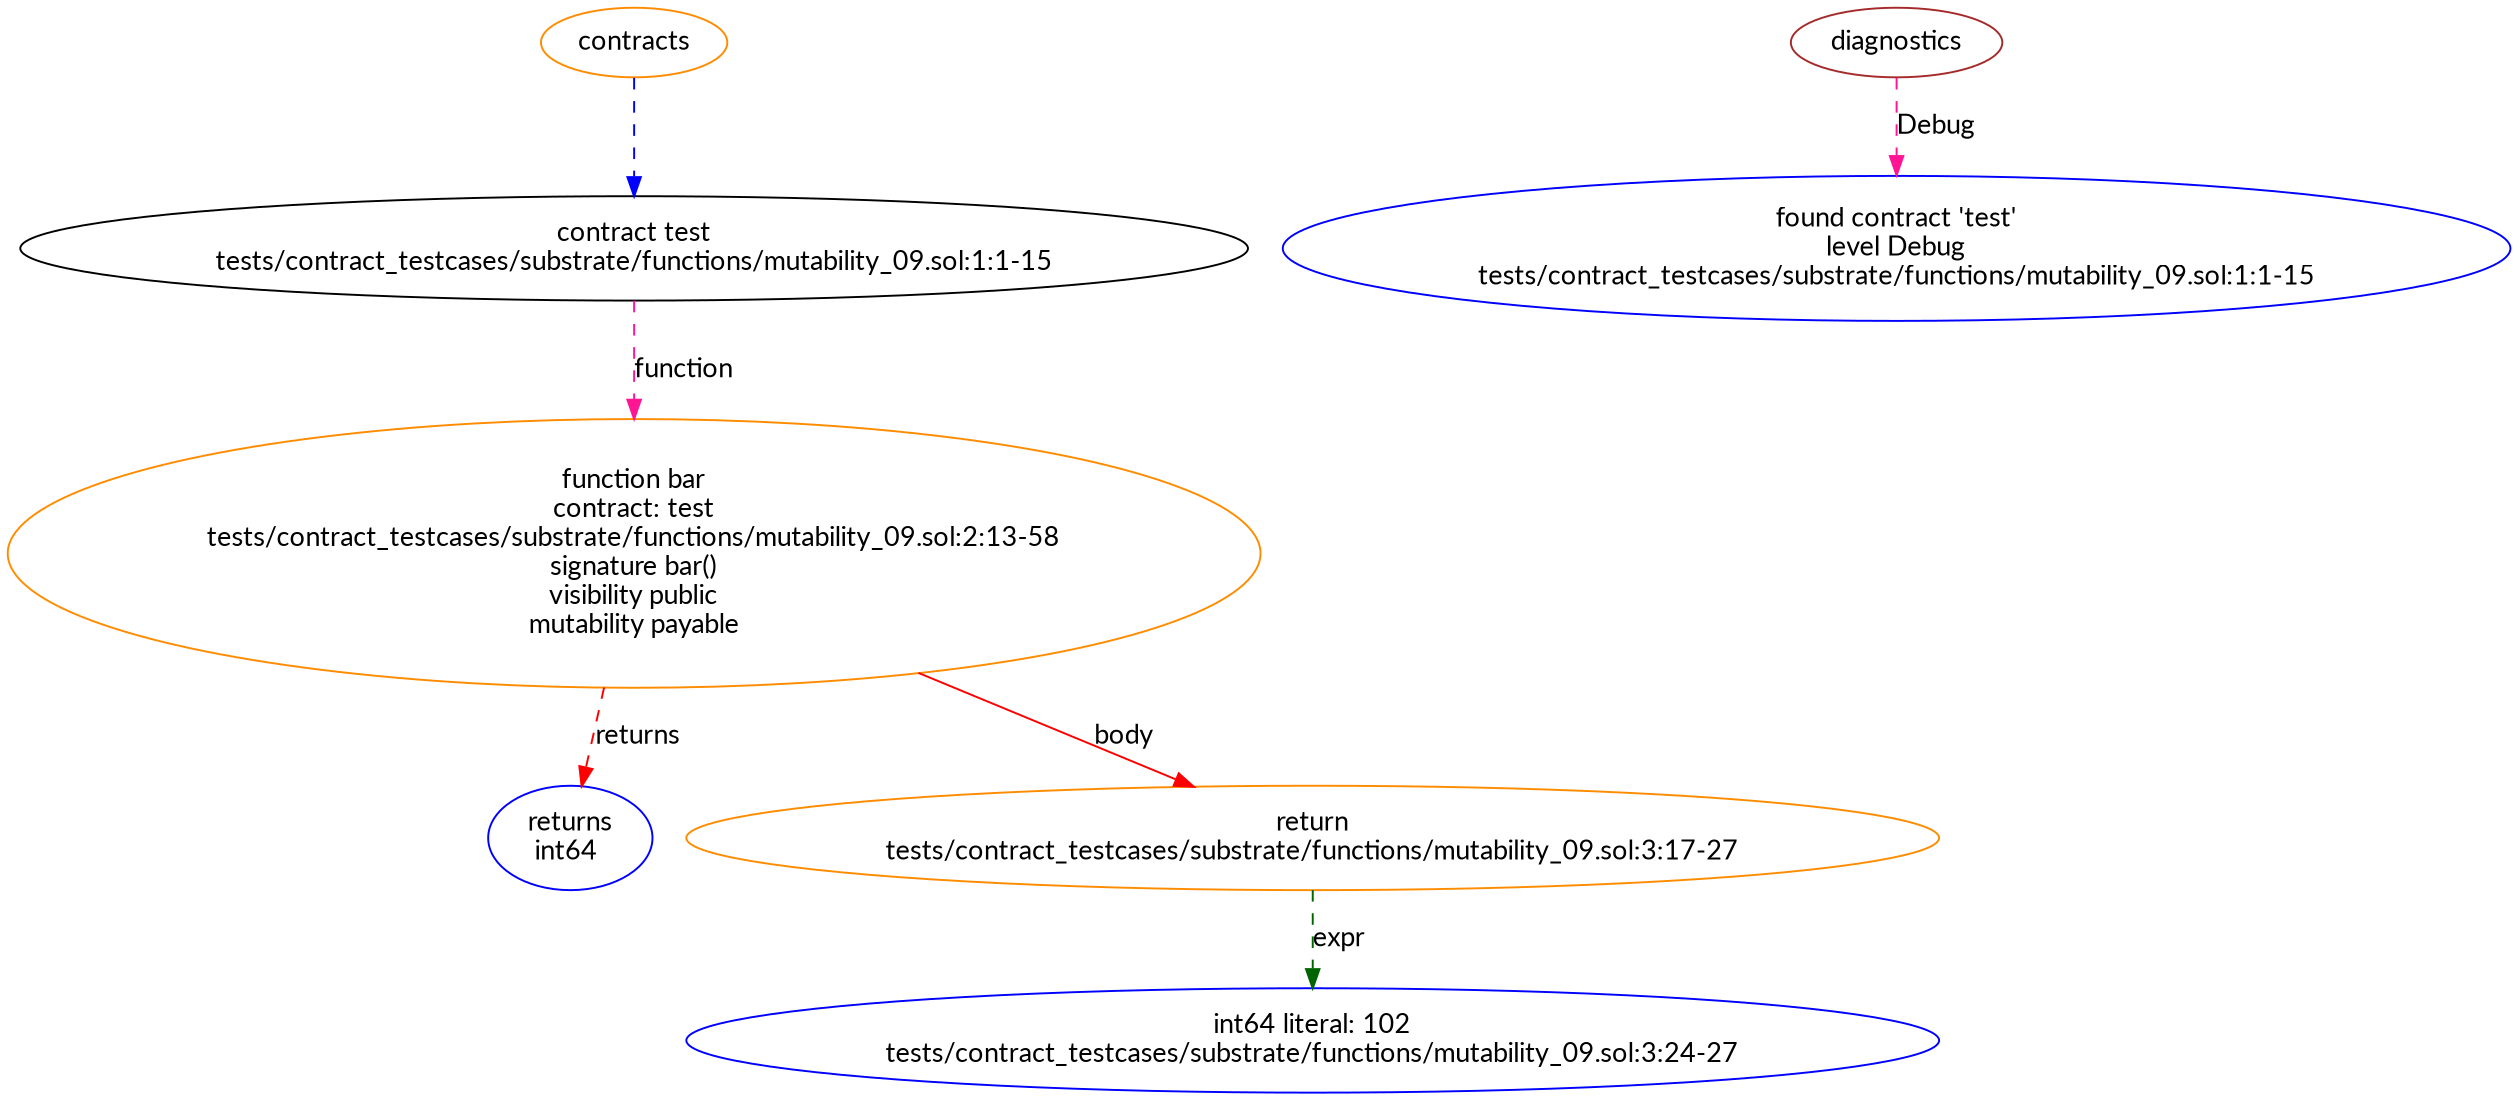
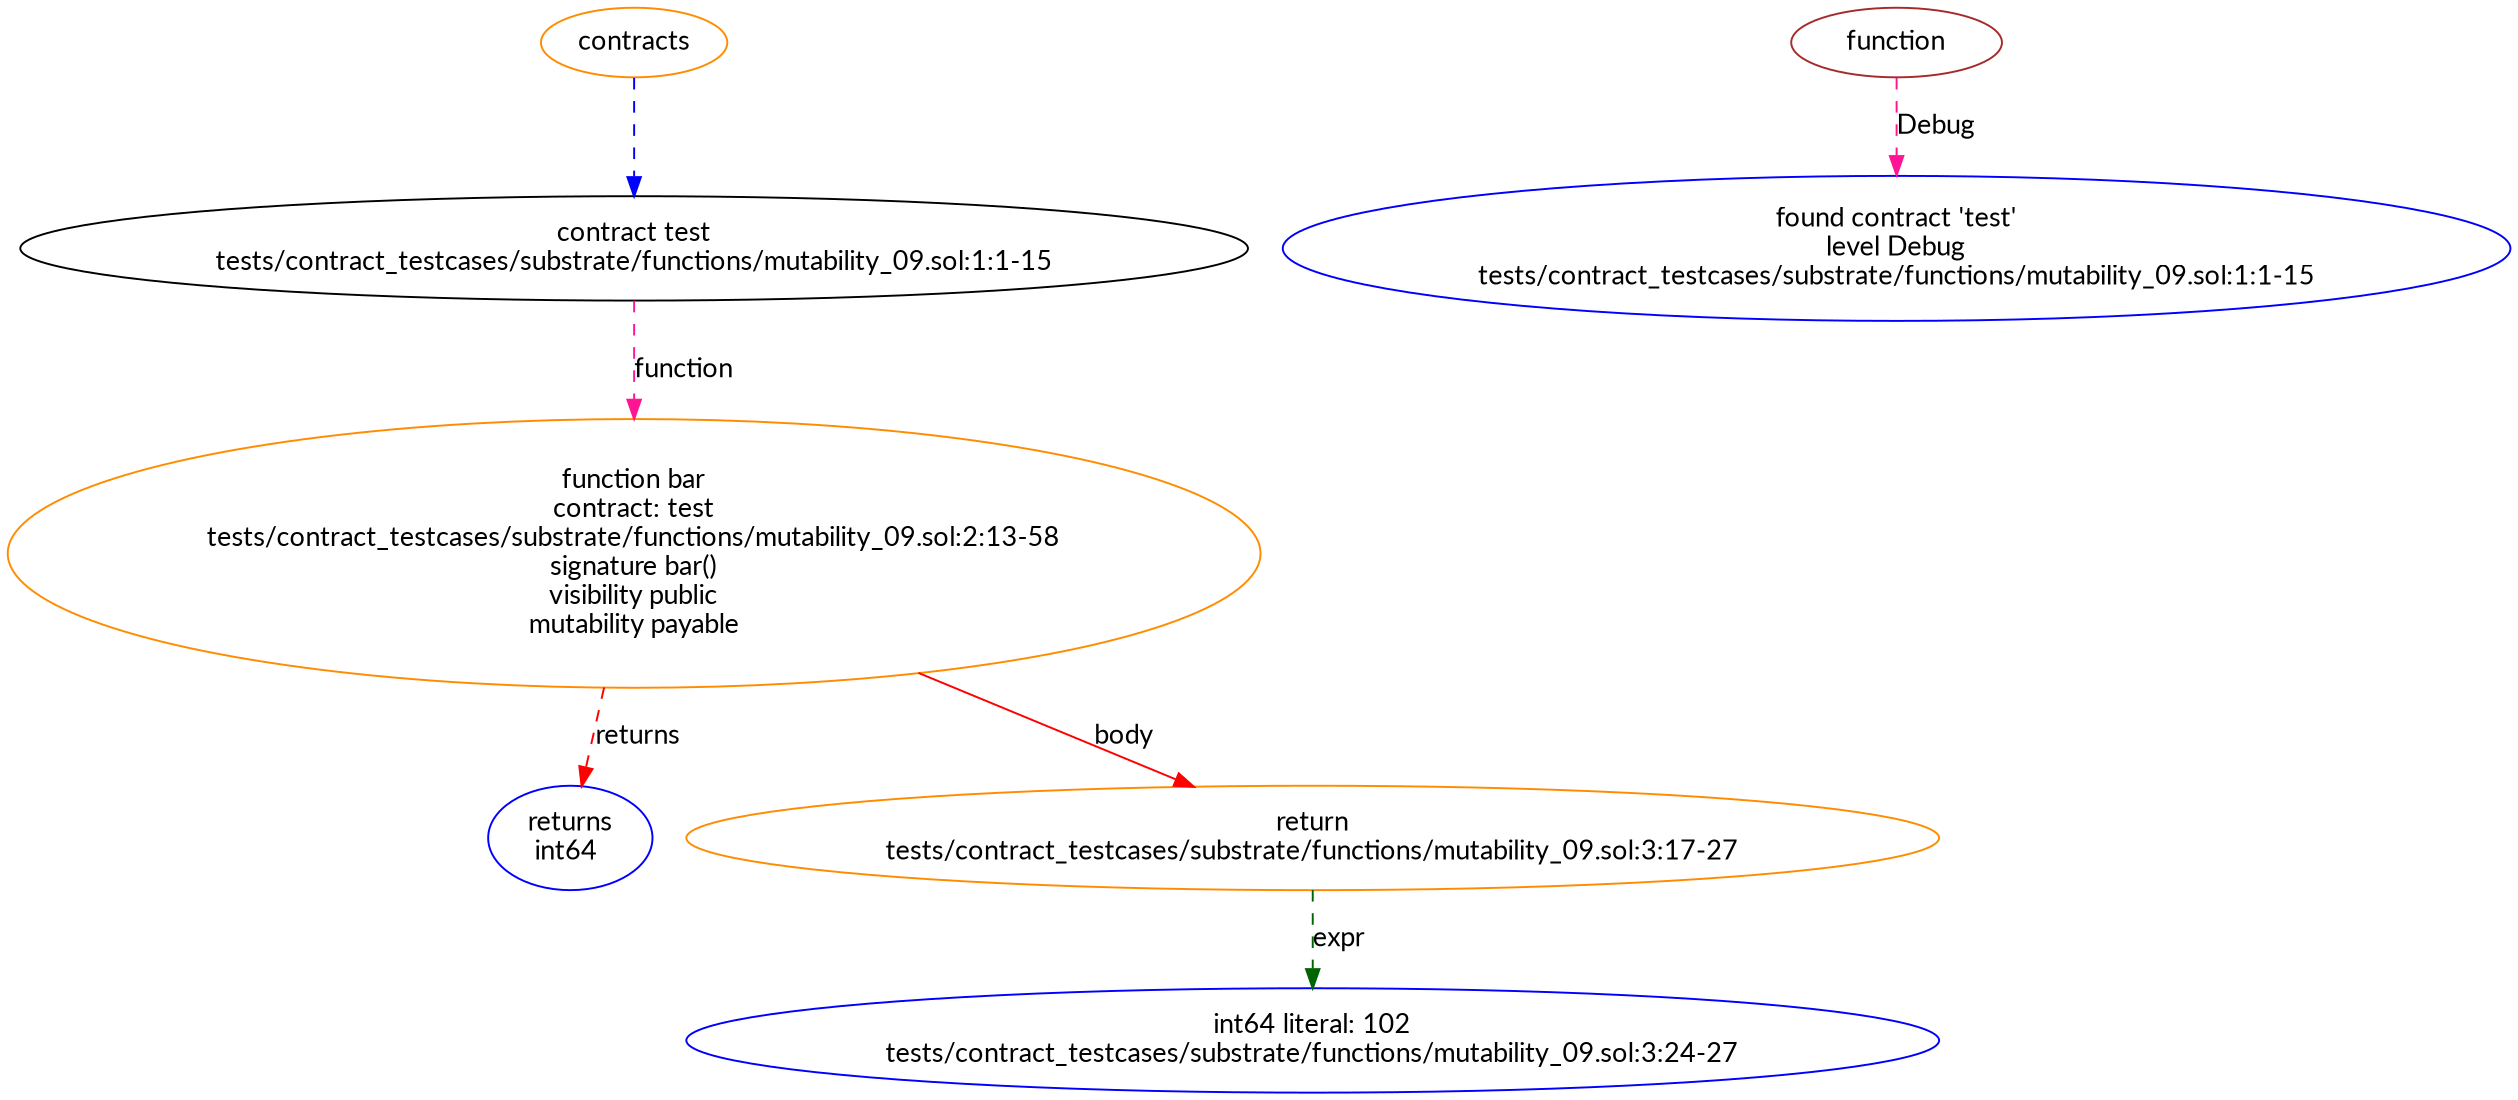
(1897, 43) -> (1897, 43)
